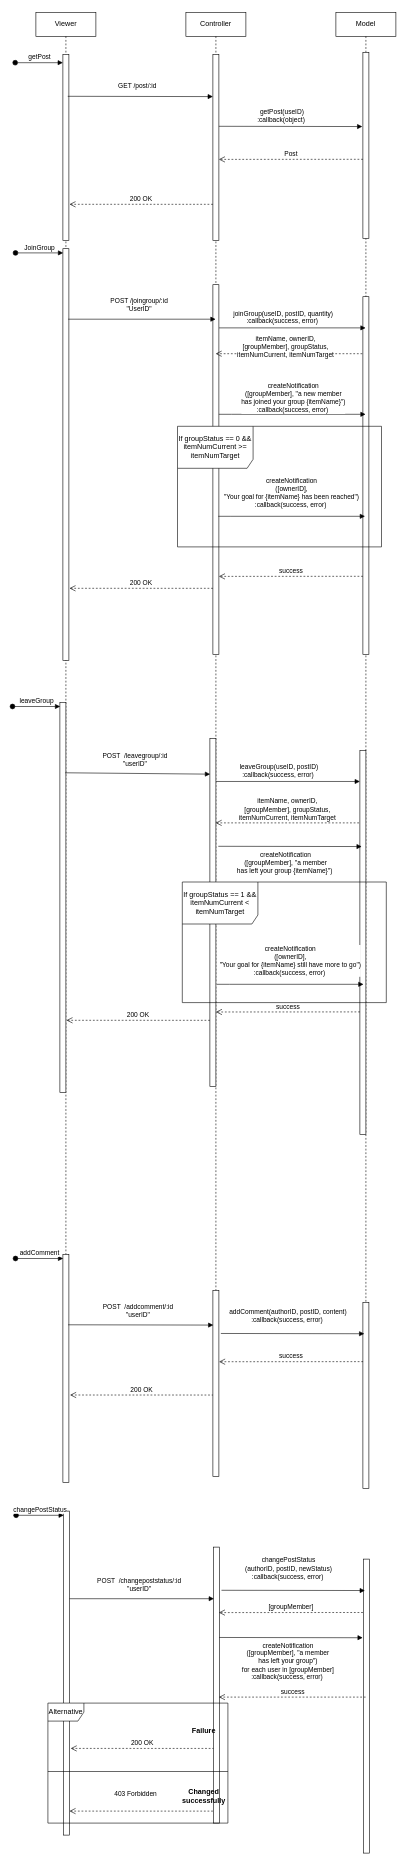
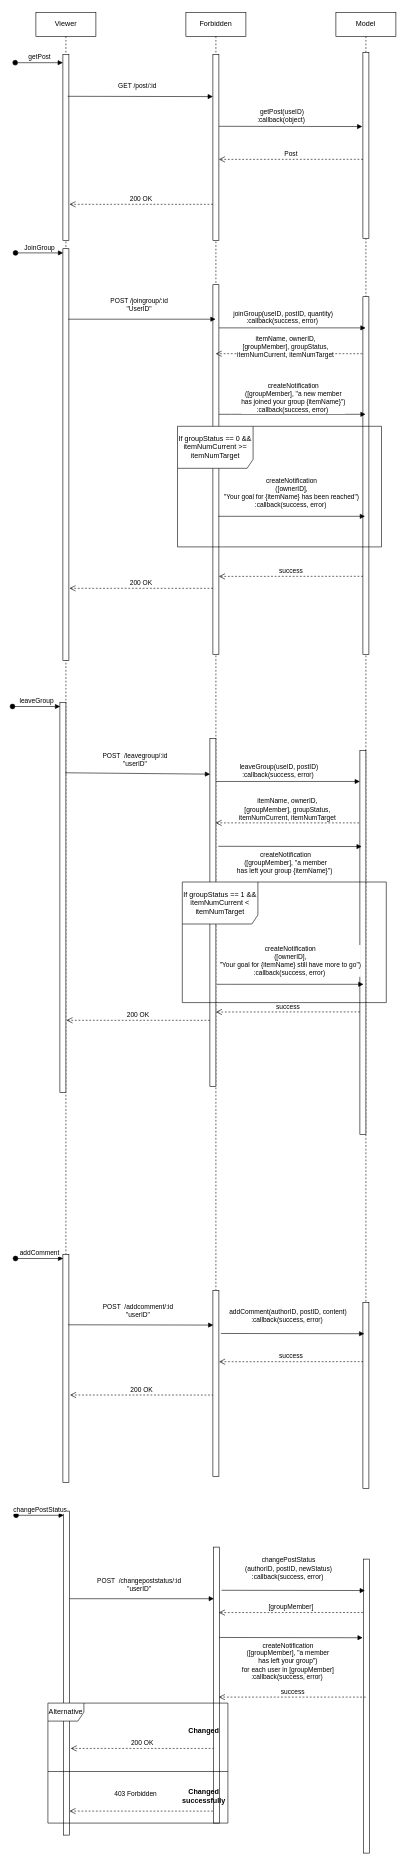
(216, 24) -> (216, 24)
(204, 1731) -> (204, 1731)
